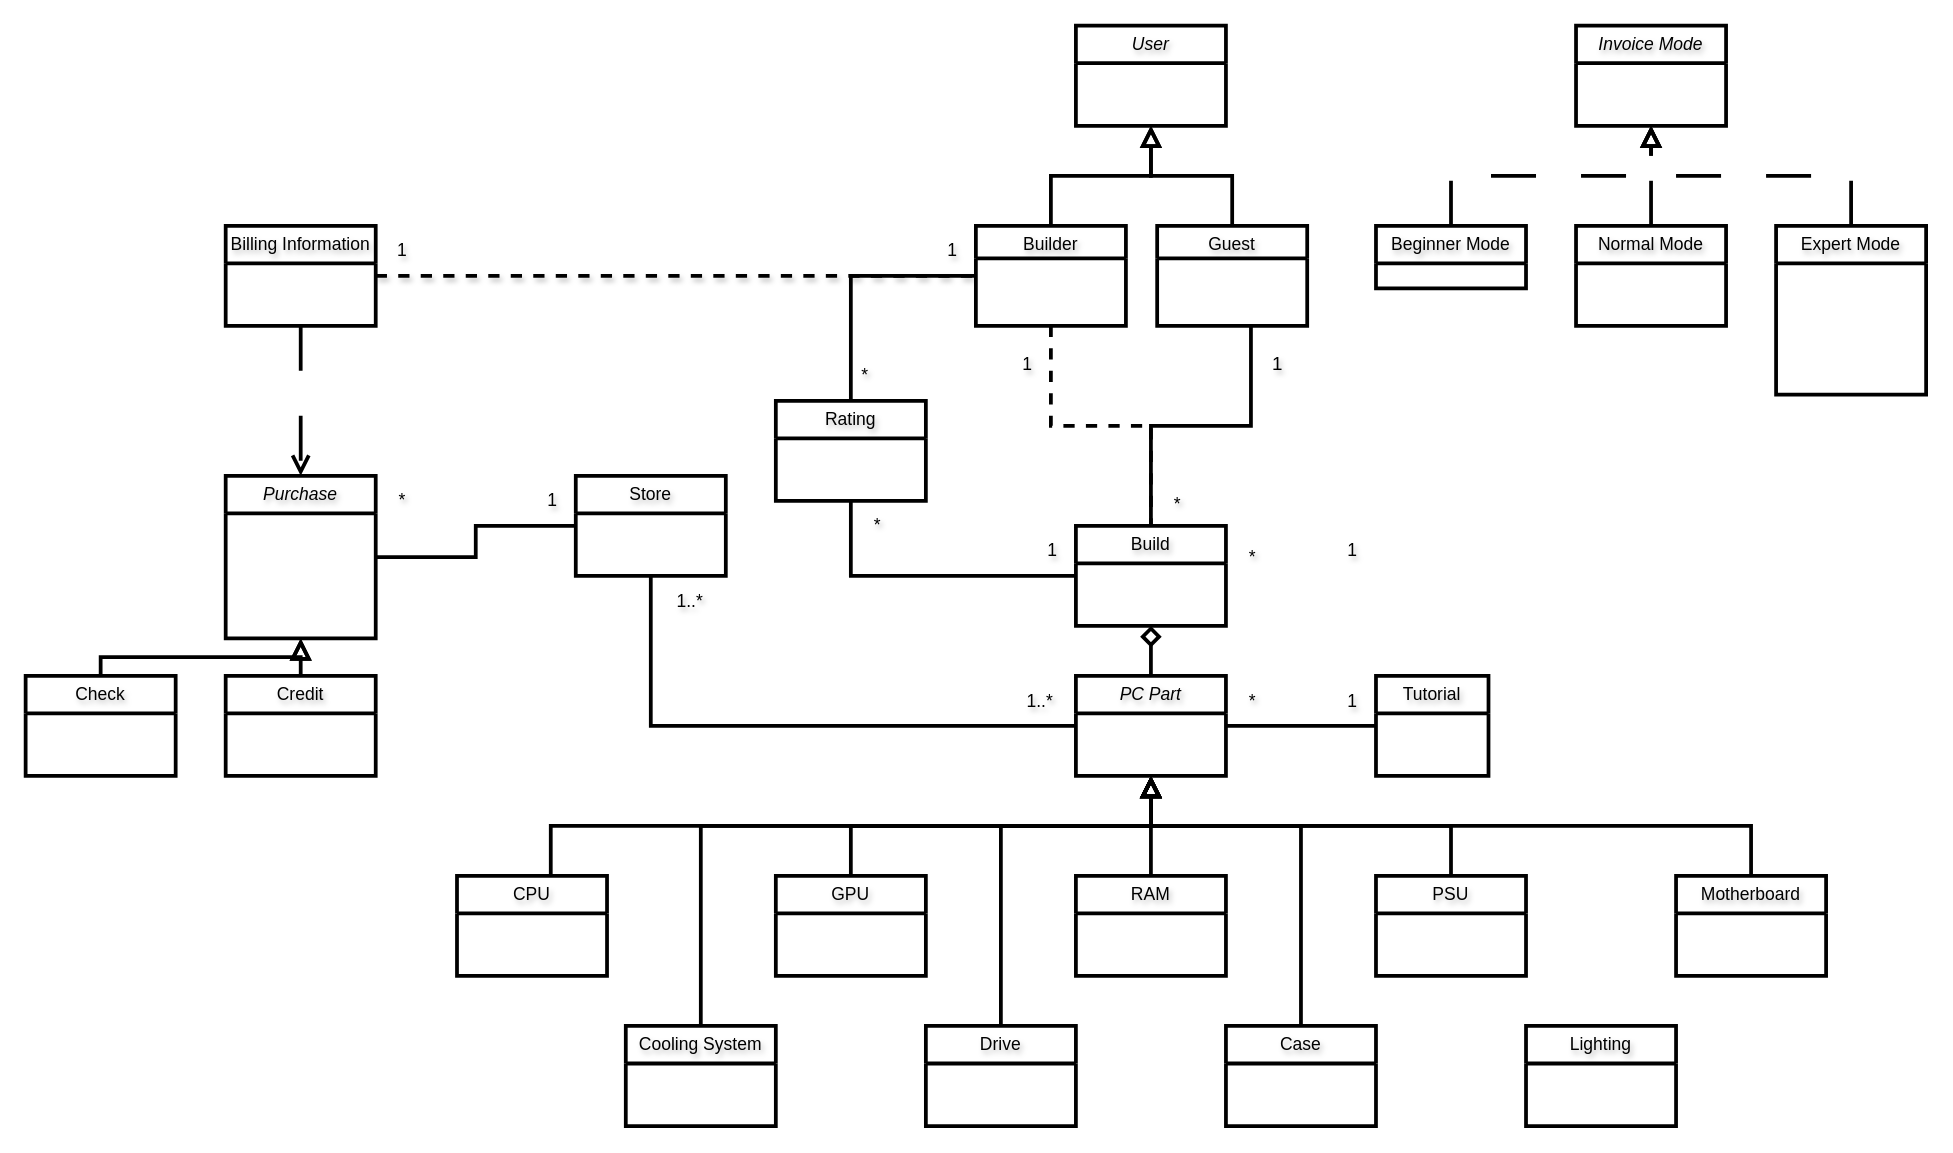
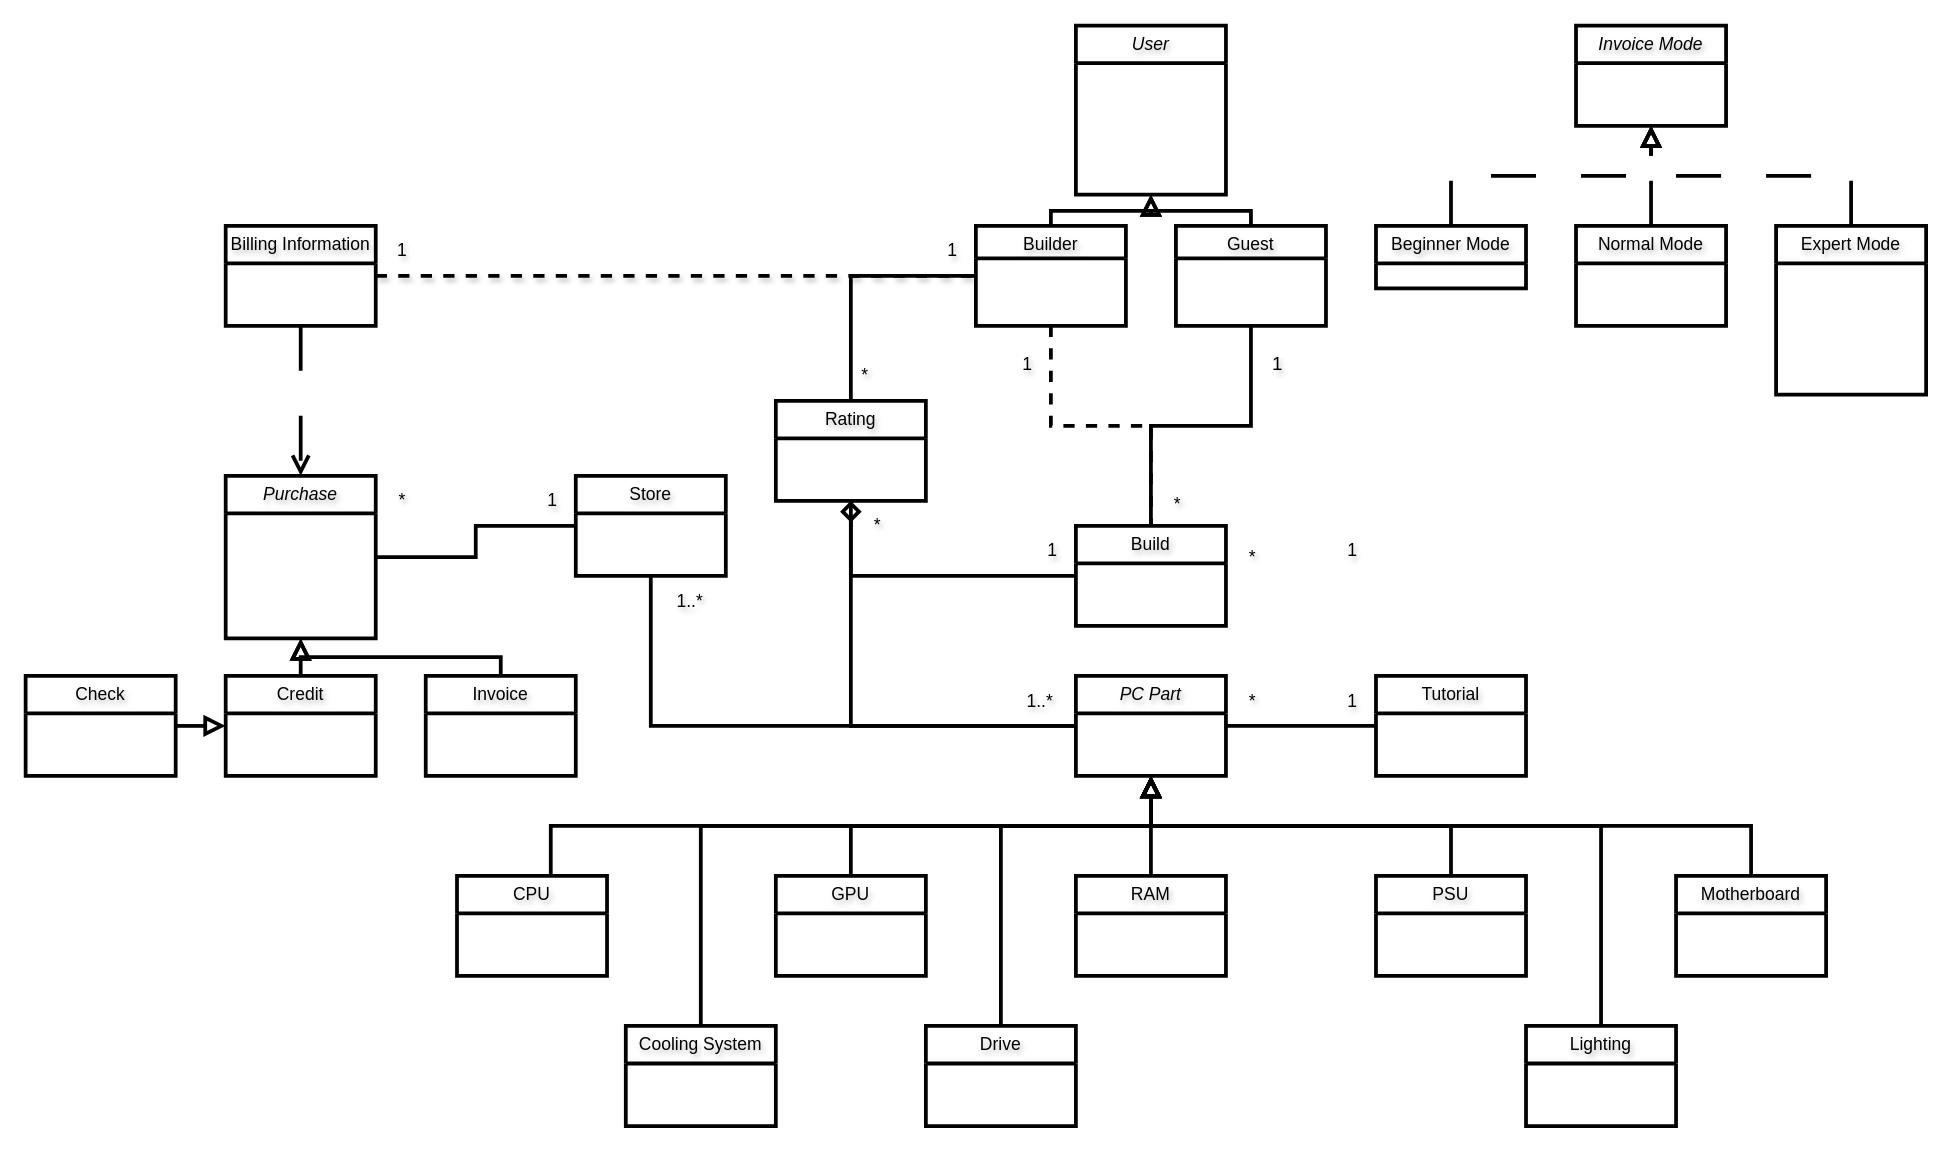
(1151, 76) -> (1151, 110)
(1232, 276) -> (1251, 276)
(191, 657) -> (190, 726)
none -> (410, 657)
(1151, 659) -> (851, 651)
none -> (501, 726)
(1432, 726) -> (1451, 726)
(1301, 925) -> none
none -> (1601, 925)
(1301, 1076) -> none
